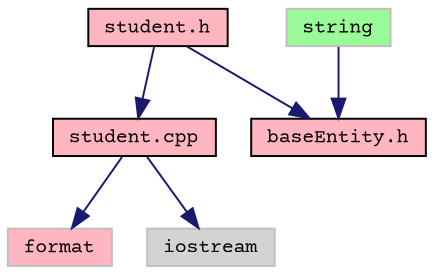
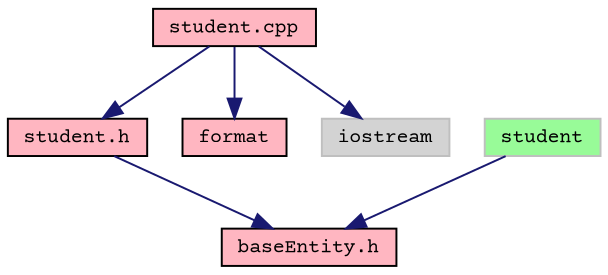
(339, 27) -> (543, 137)
(148, 73) -> (164, 77)
(60, 247) -> (235, 137)
